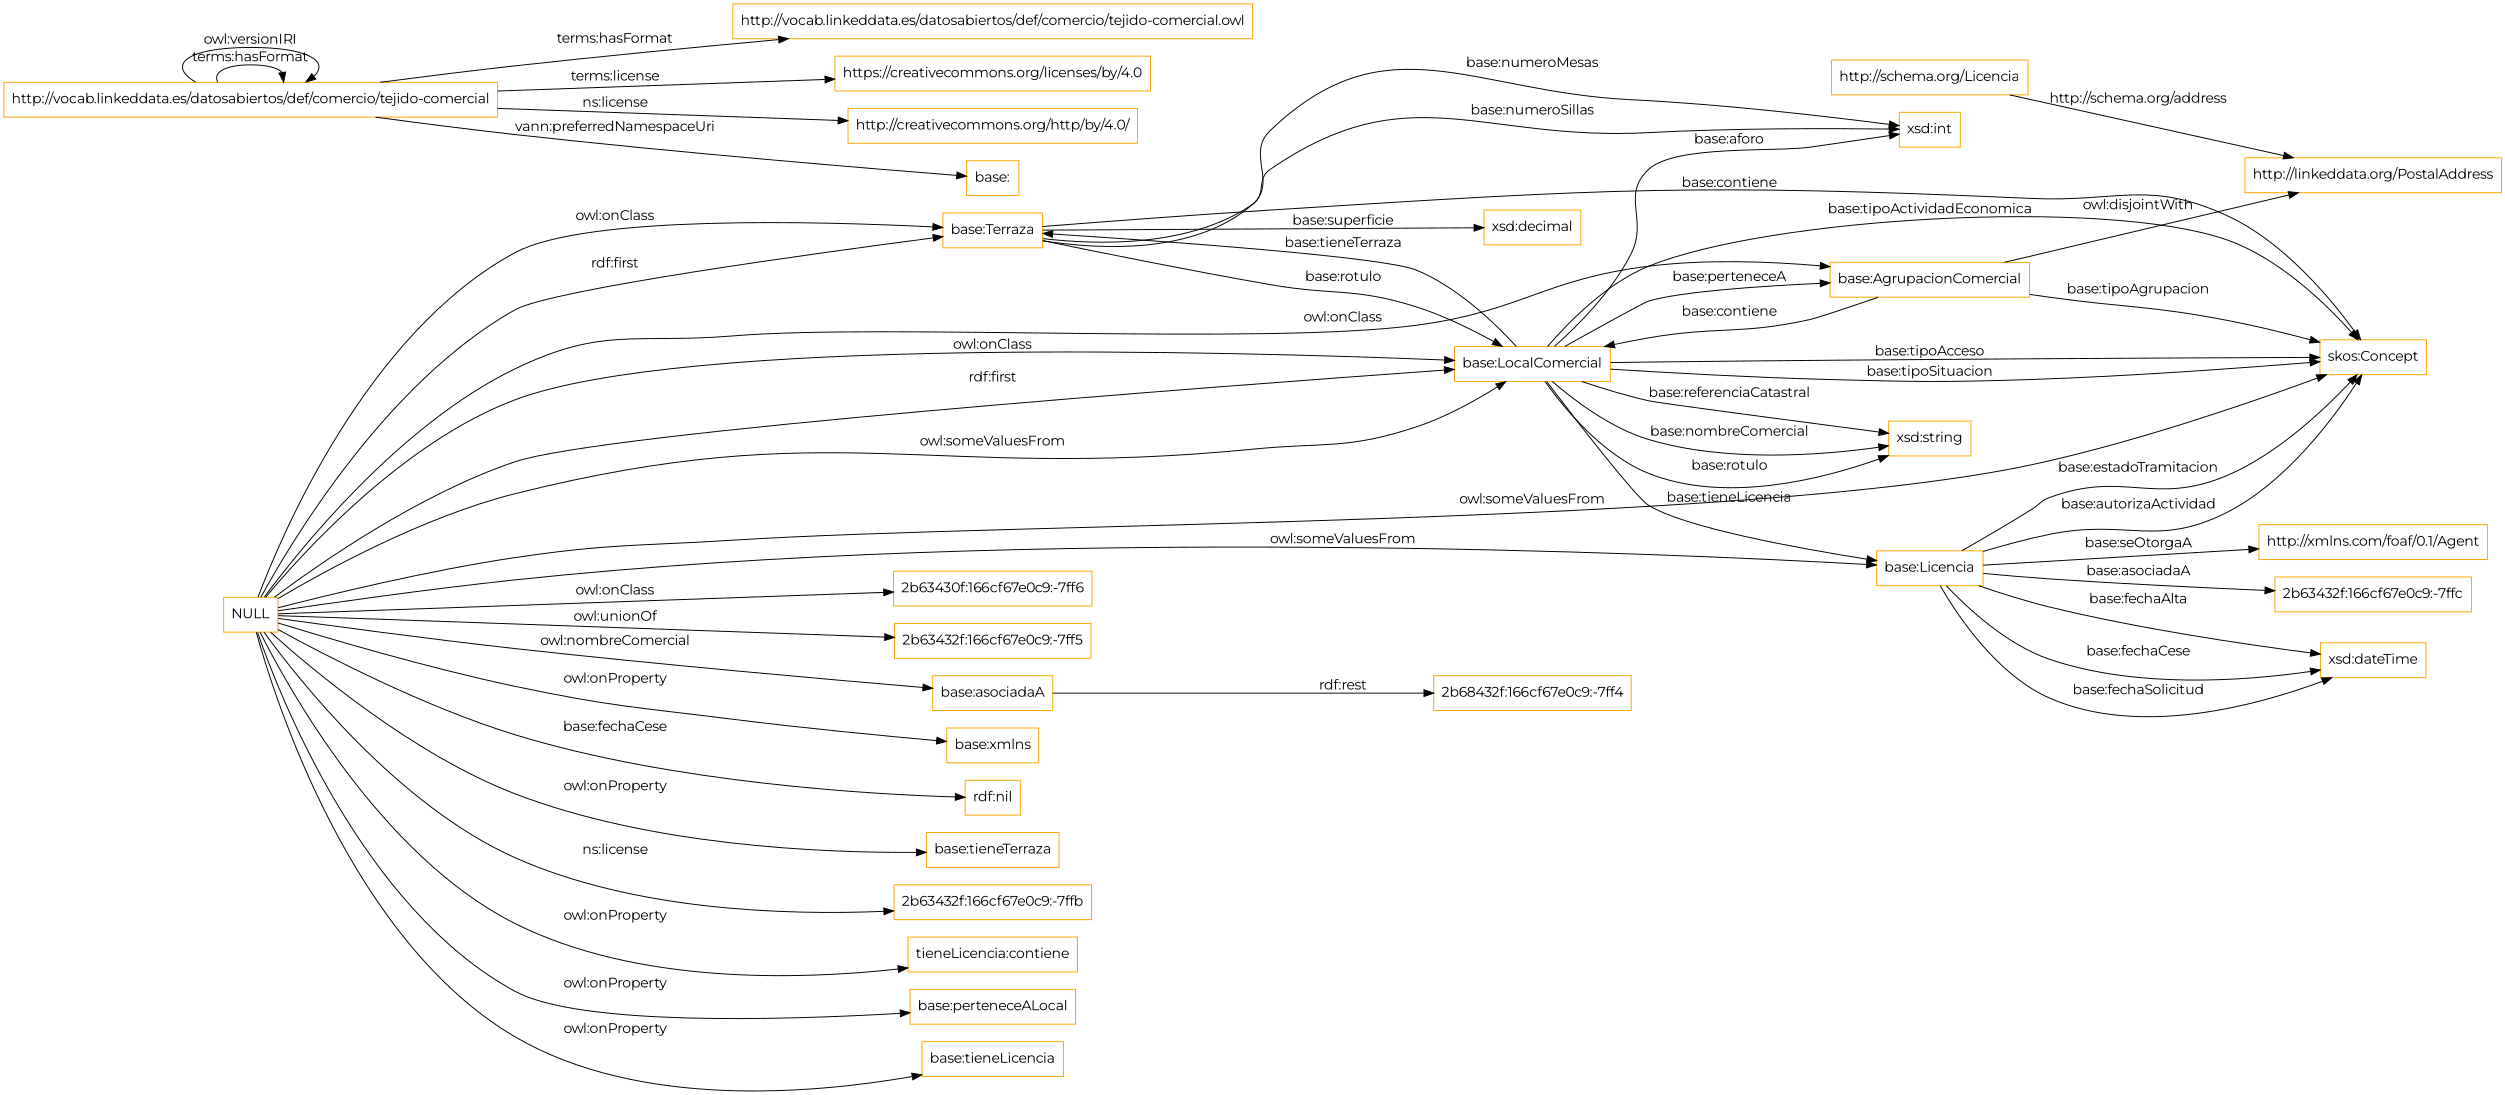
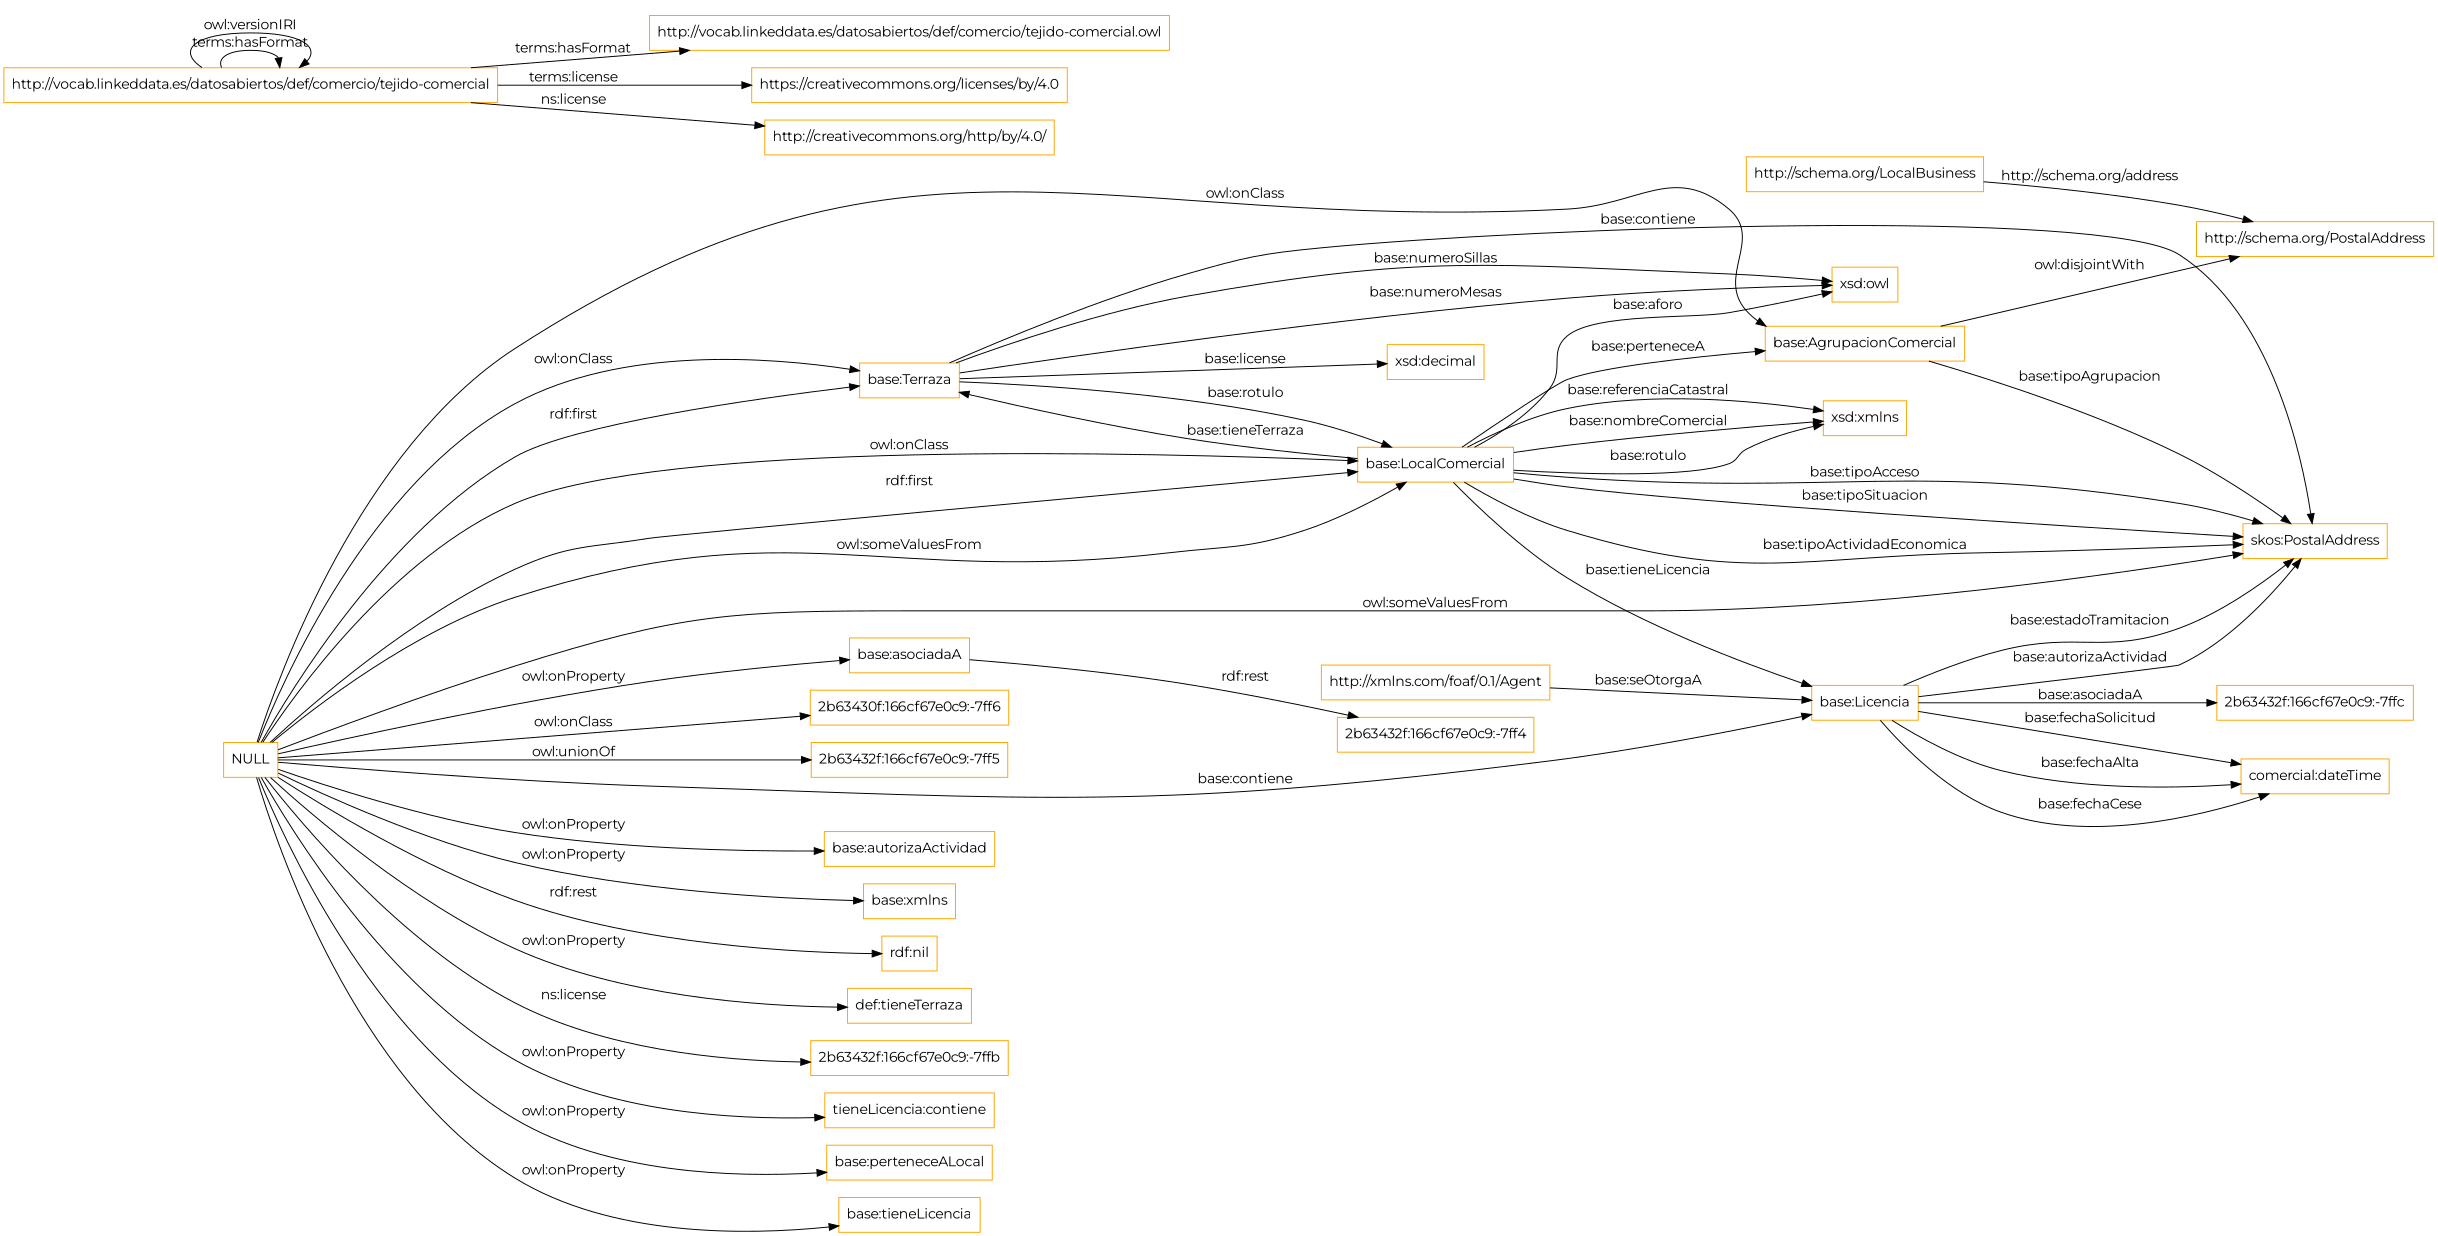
(1930, 77) -> (1865, 174)
(1930, 130) -> (1865, 285)
(2373, 175) -> (2315, 239)
(993, 178) -> none
(1343, 221) -> (1245, 360)
(1748, 329) -> none
(2373, 357) -> (2315, 541)
(1930, 439) -> (1865, 418)
(1343, 540) -> (1245, 780)
(2116, 557) -> (1676, 694)
(615, 641) -> (574, 677)
(2373, 660) -> (2315, 776)
(1532, 693) -> (1436, 735)
(615, 728) -> (574, 893)
none -> (909, 849)
(993, 850) -> (909, 1006)
